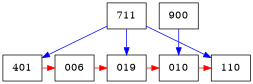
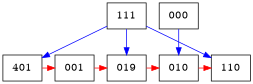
(127, 16) -> (127, 16)
(179, 16) -> (179, 16)
(75, 68) -> (75, 68)
